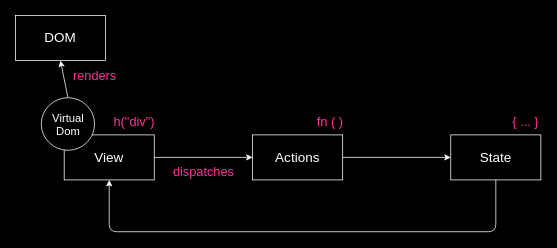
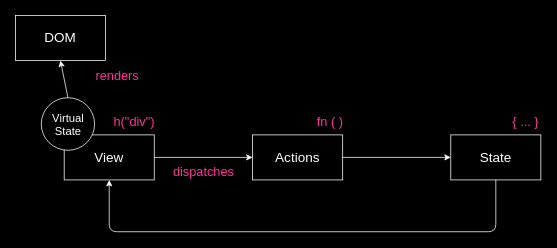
(95, 77) -> (117, 77)
(68, 124) -> (68, 124)
